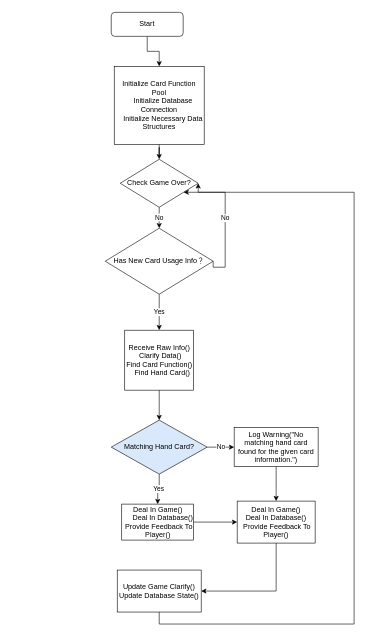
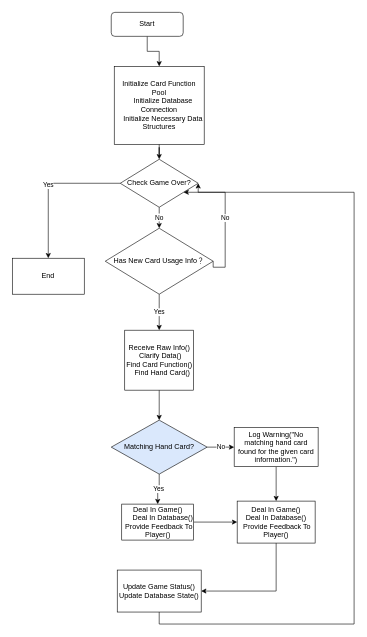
none -> (49, 183)
none -> (48, 276)
(159, 591) -> (159, 591)
